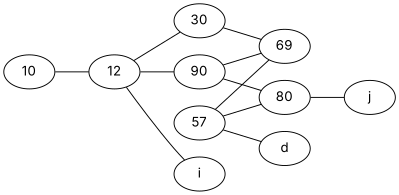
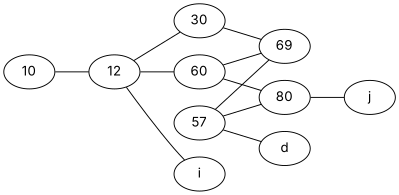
(200, 72) -> (200, 72)
